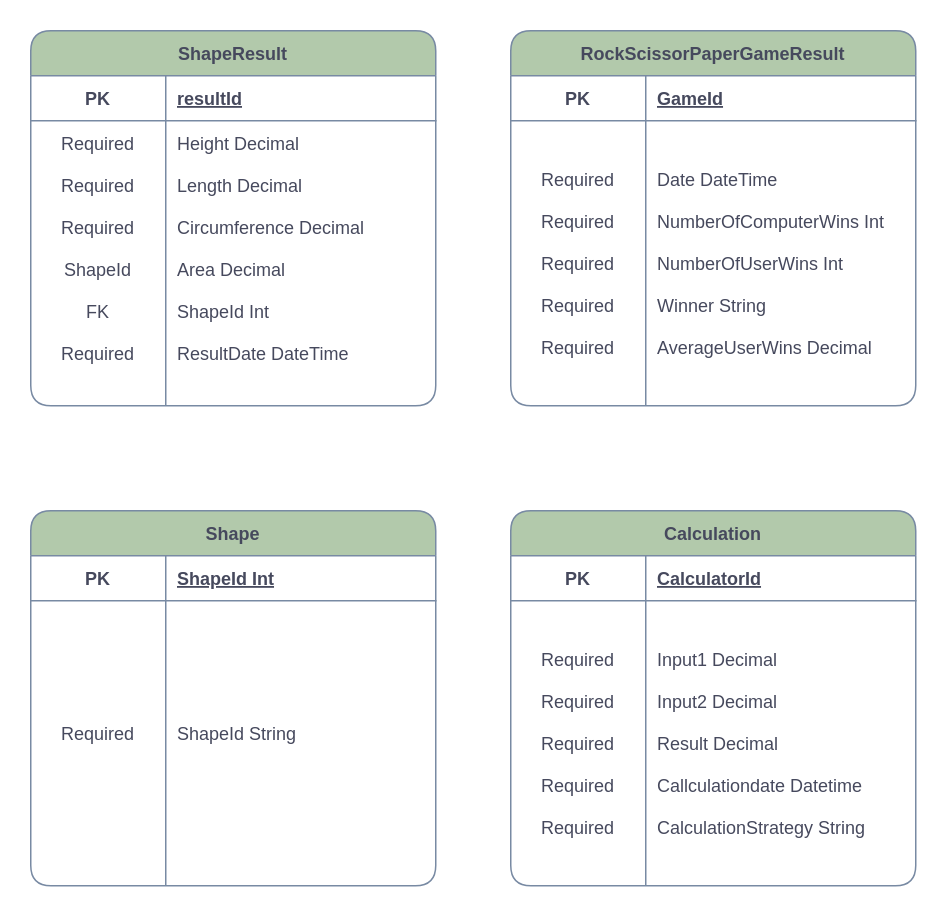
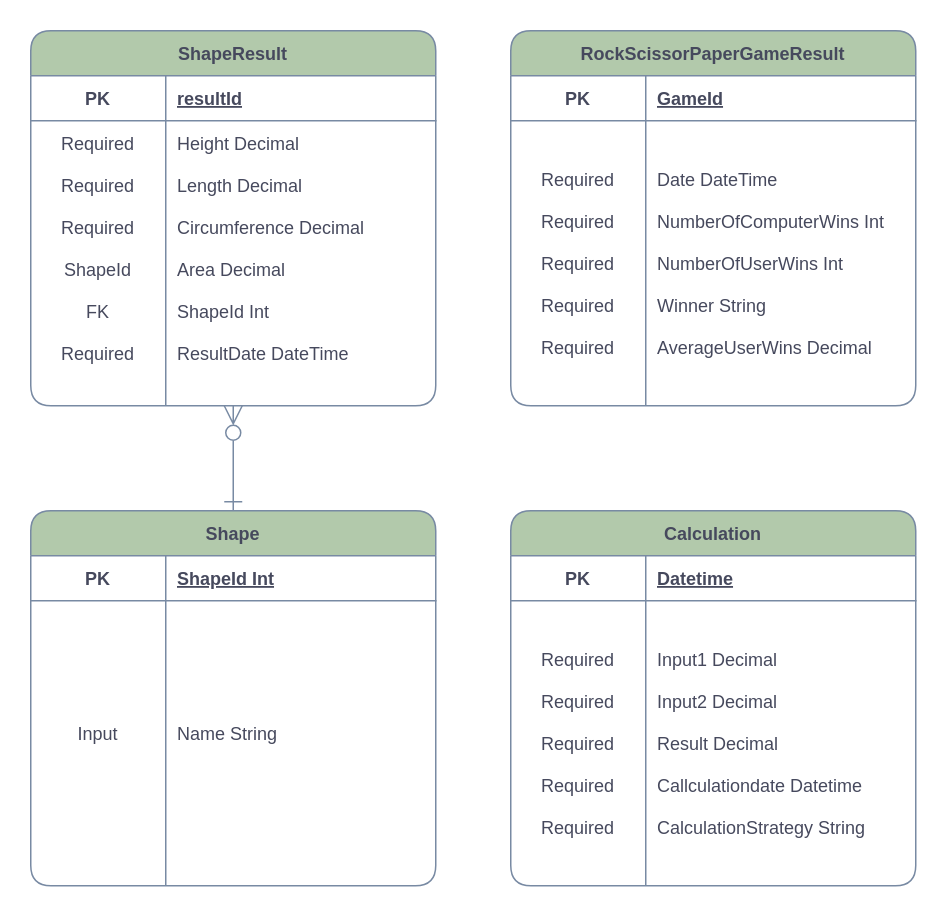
none -> (233, 475)
(713, 579) -> (695, 579)
(98, 734) -> (98, 734)
(243, 734) -> (228, 734)
